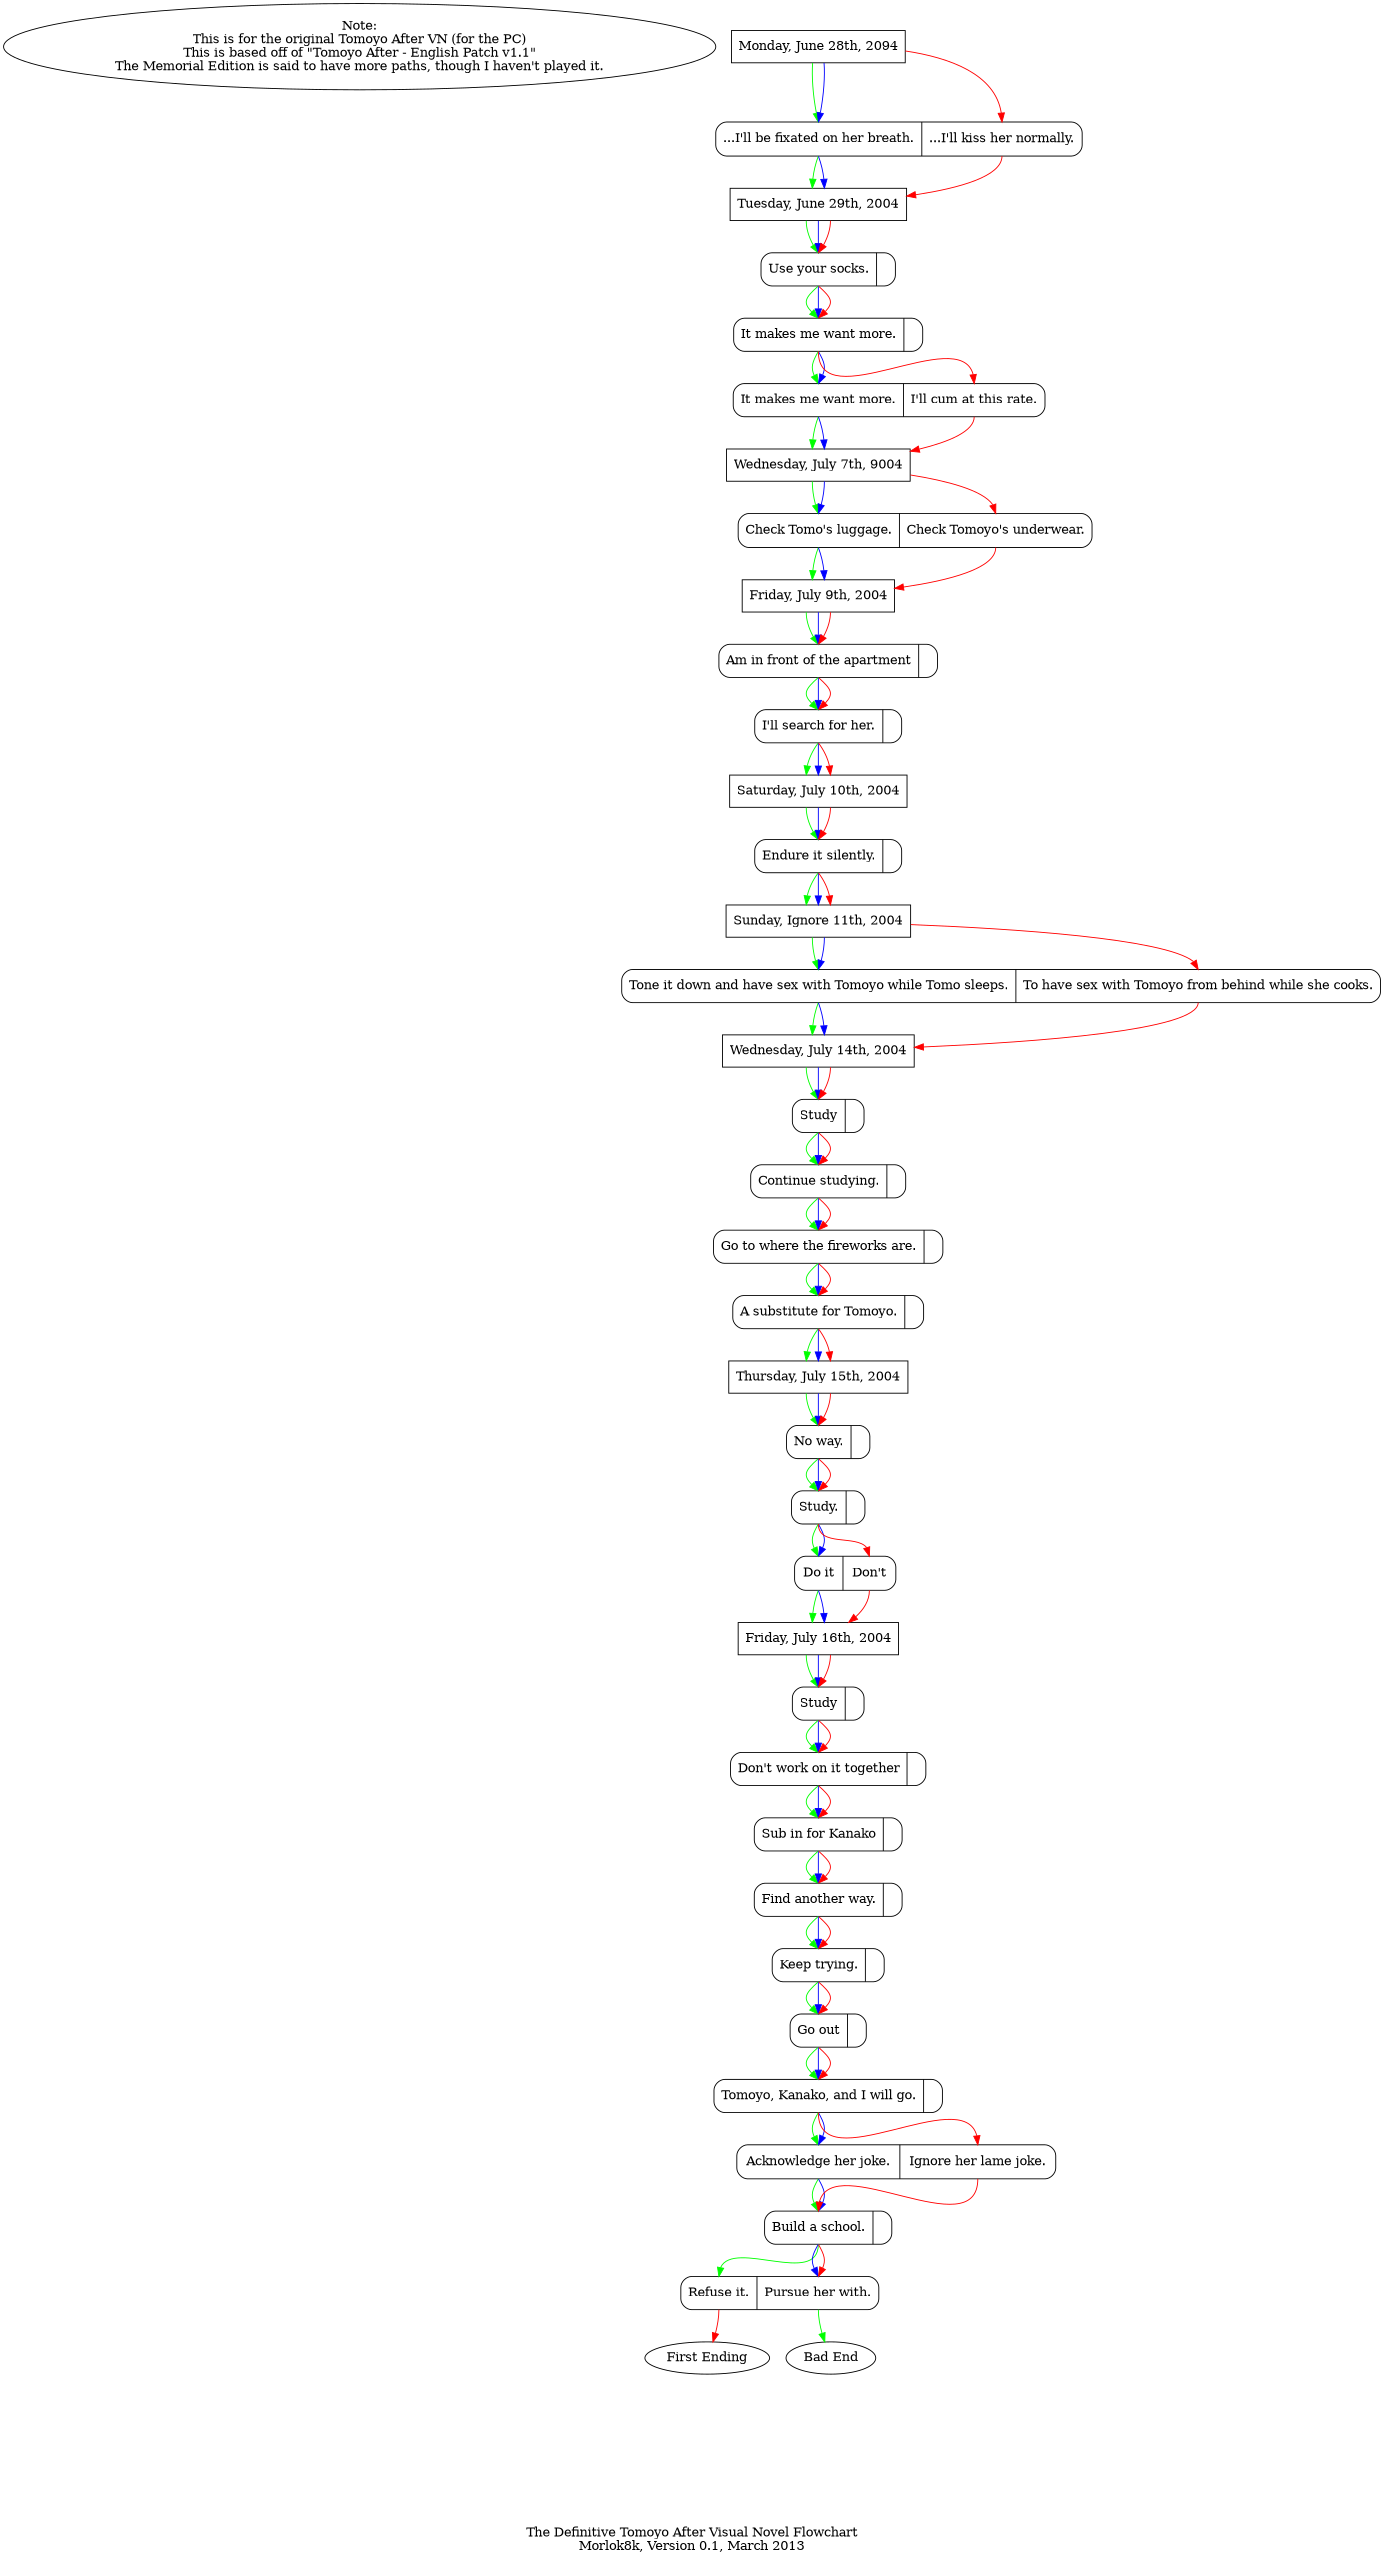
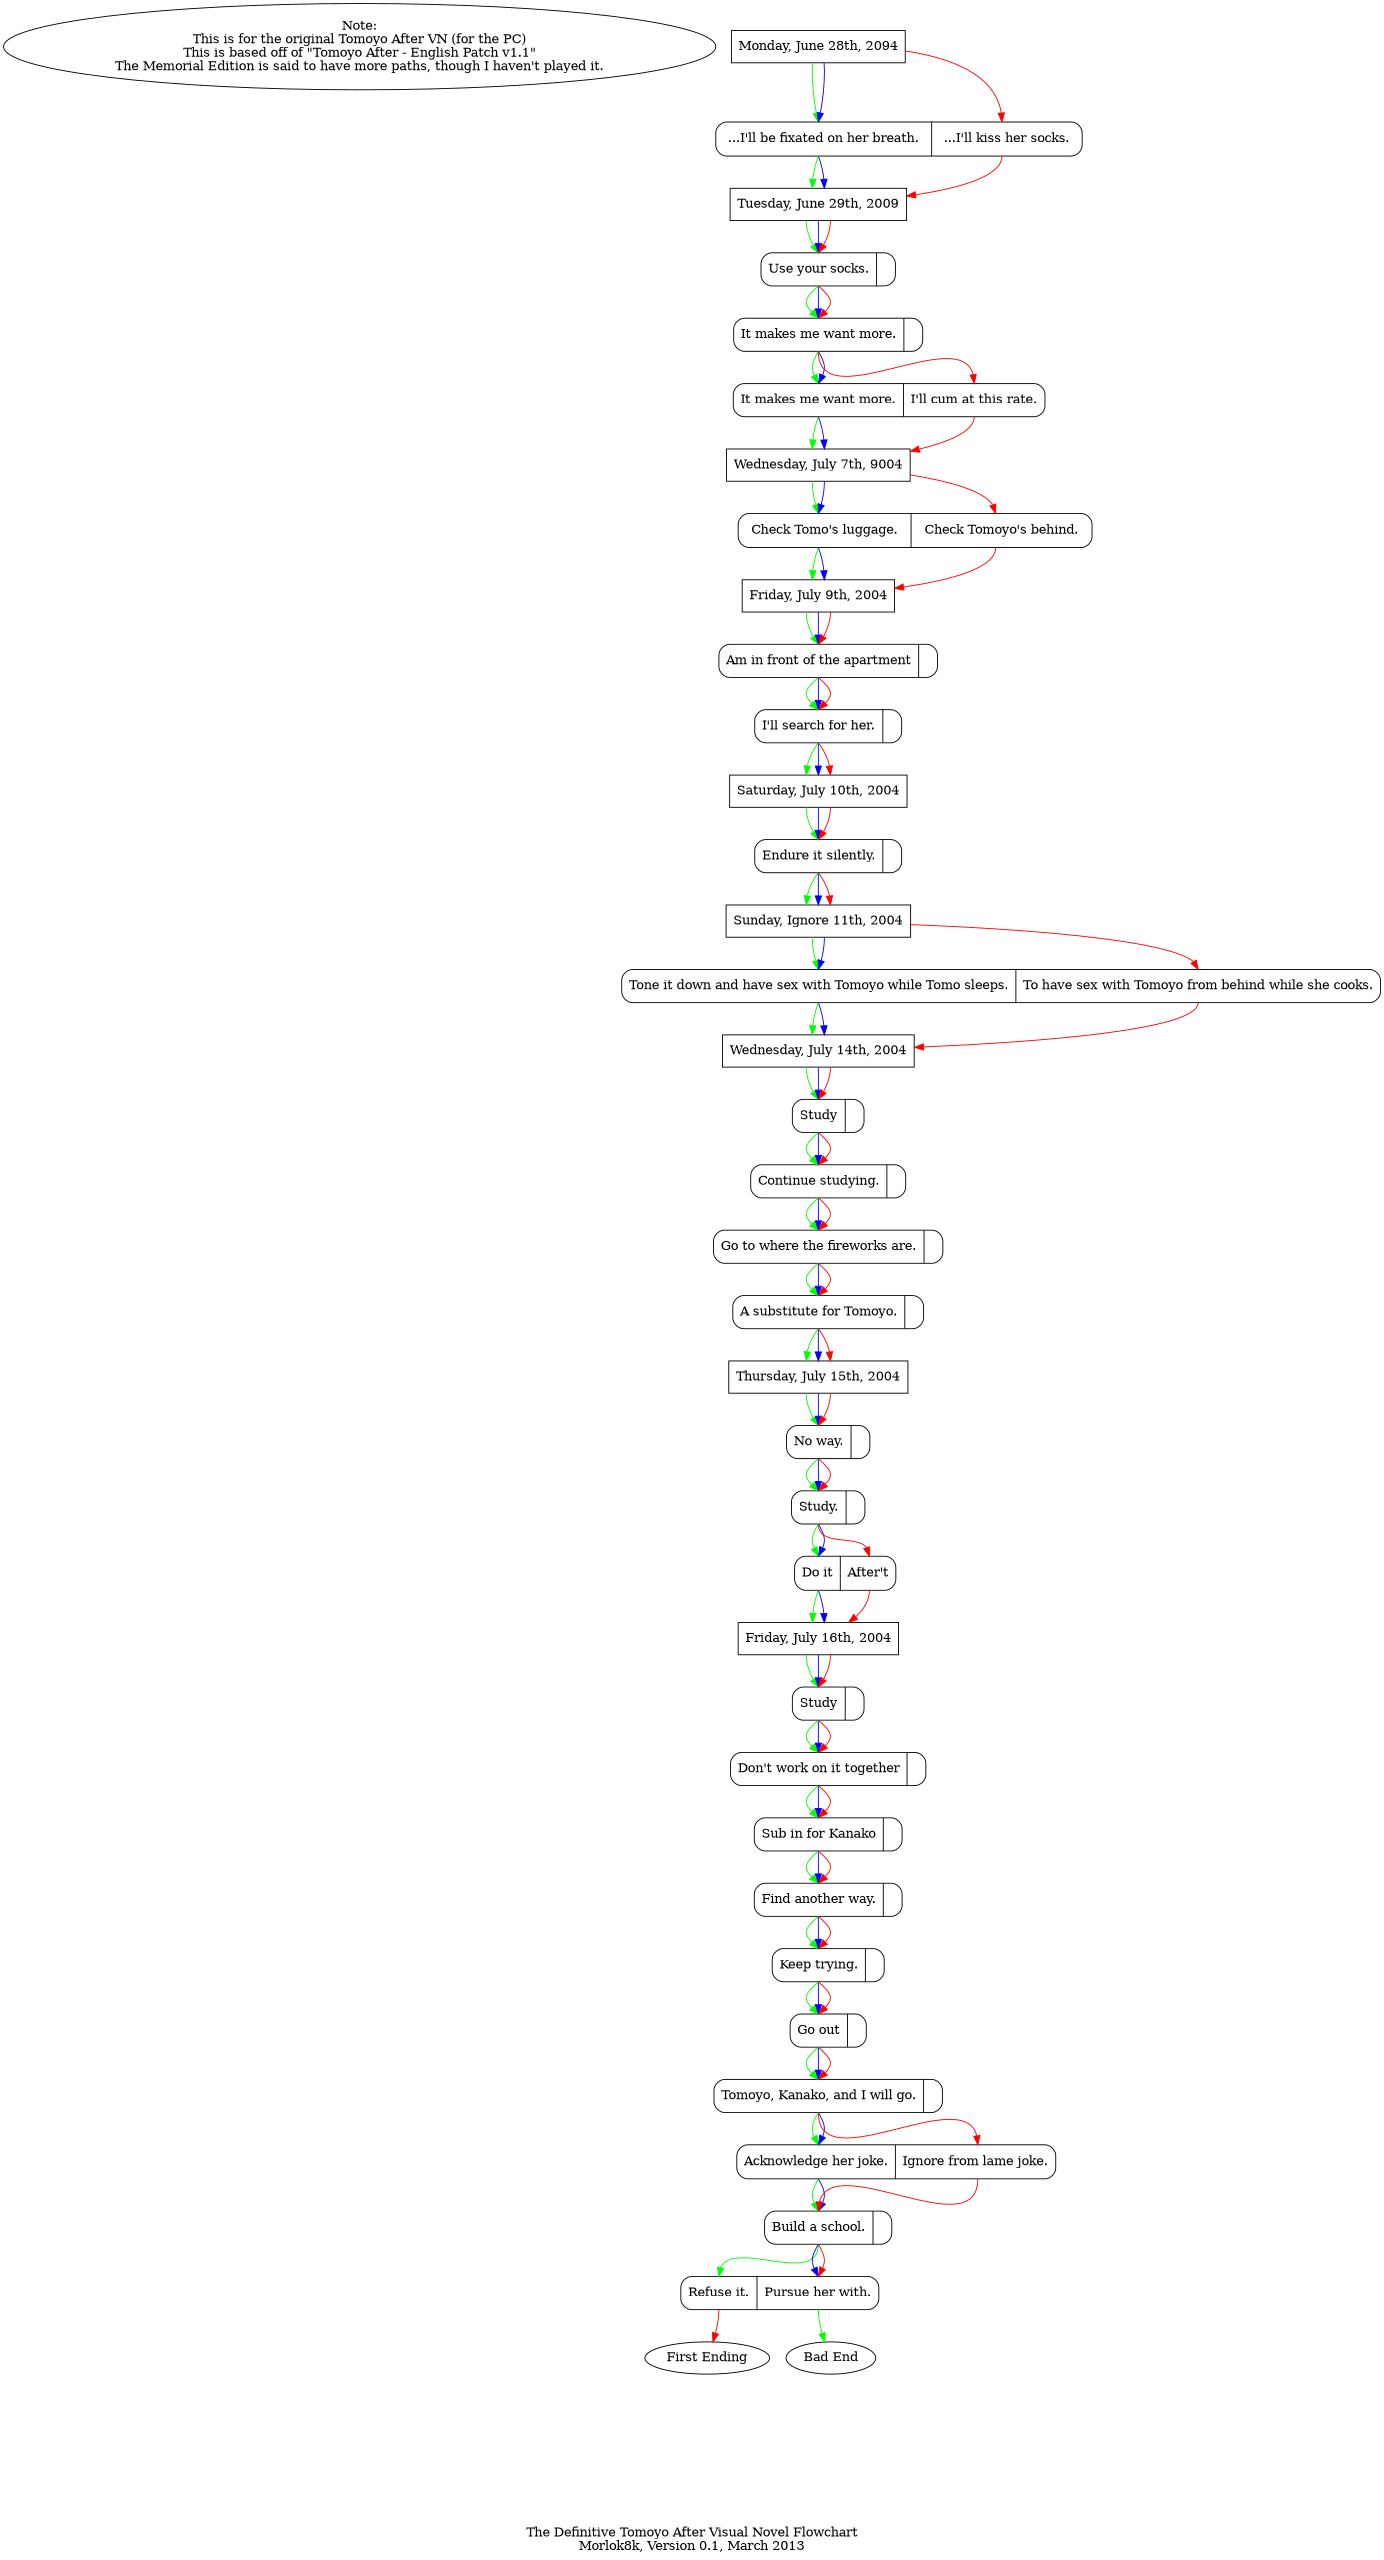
(1002, 139) -> (1007, 139)
(818, 204) -> (818, 204)
(996, 530) -> (1002, 530)
(869, 1573) -> (868, 1573)
(978, 2161) -> (976, 2161)
